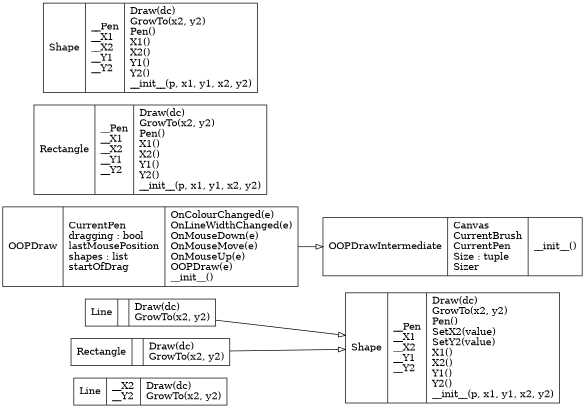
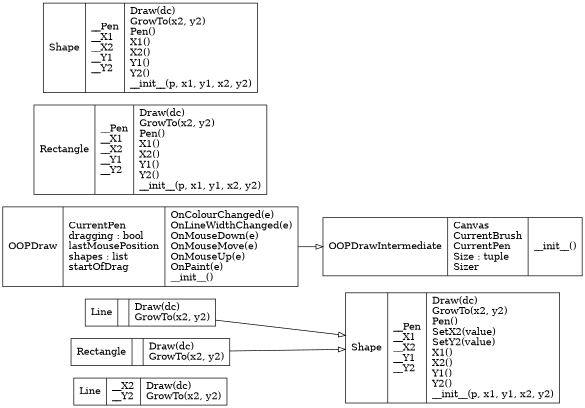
(202, 267) -> (197, 267)
